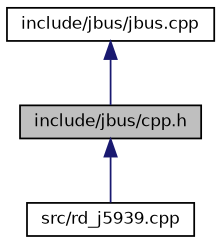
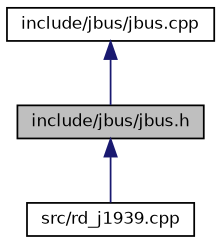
(111, 122) -> (111, 122)
(111, 219) -> (111, 219)
